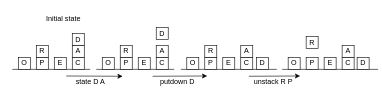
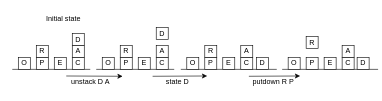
(91, 82) -> (91, 82)
(178, 82) -> (178, 82)
(274, 82) -> (274, 82)
